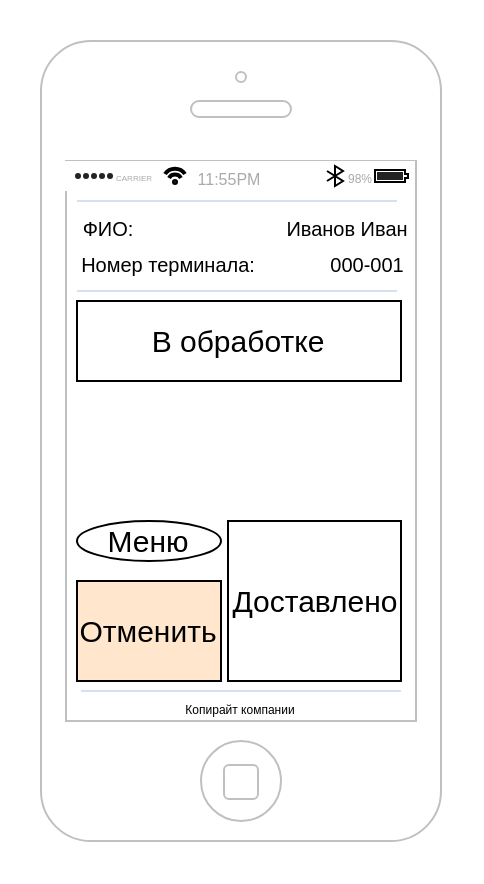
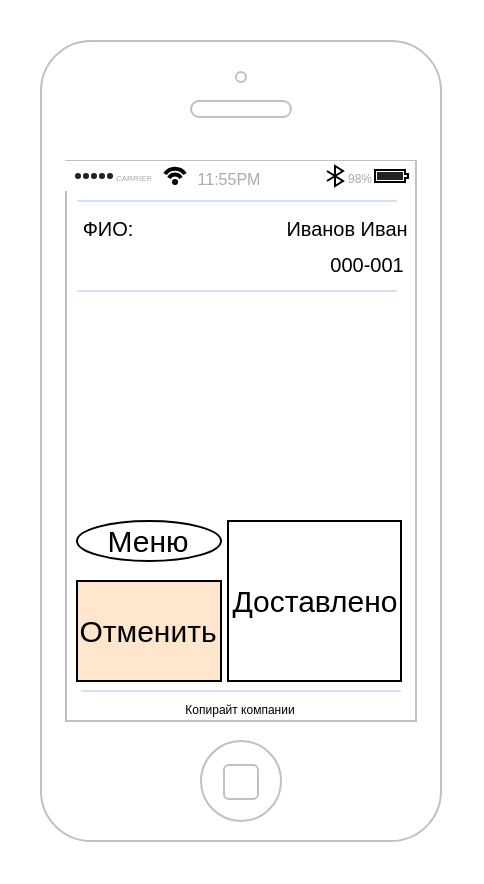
(169, 264) -> none
(239, 341) -> none
